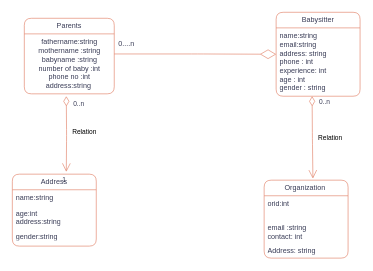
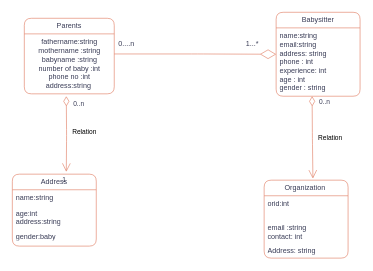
none -> (252, 44)
(40, 237) -> (37, 237)
